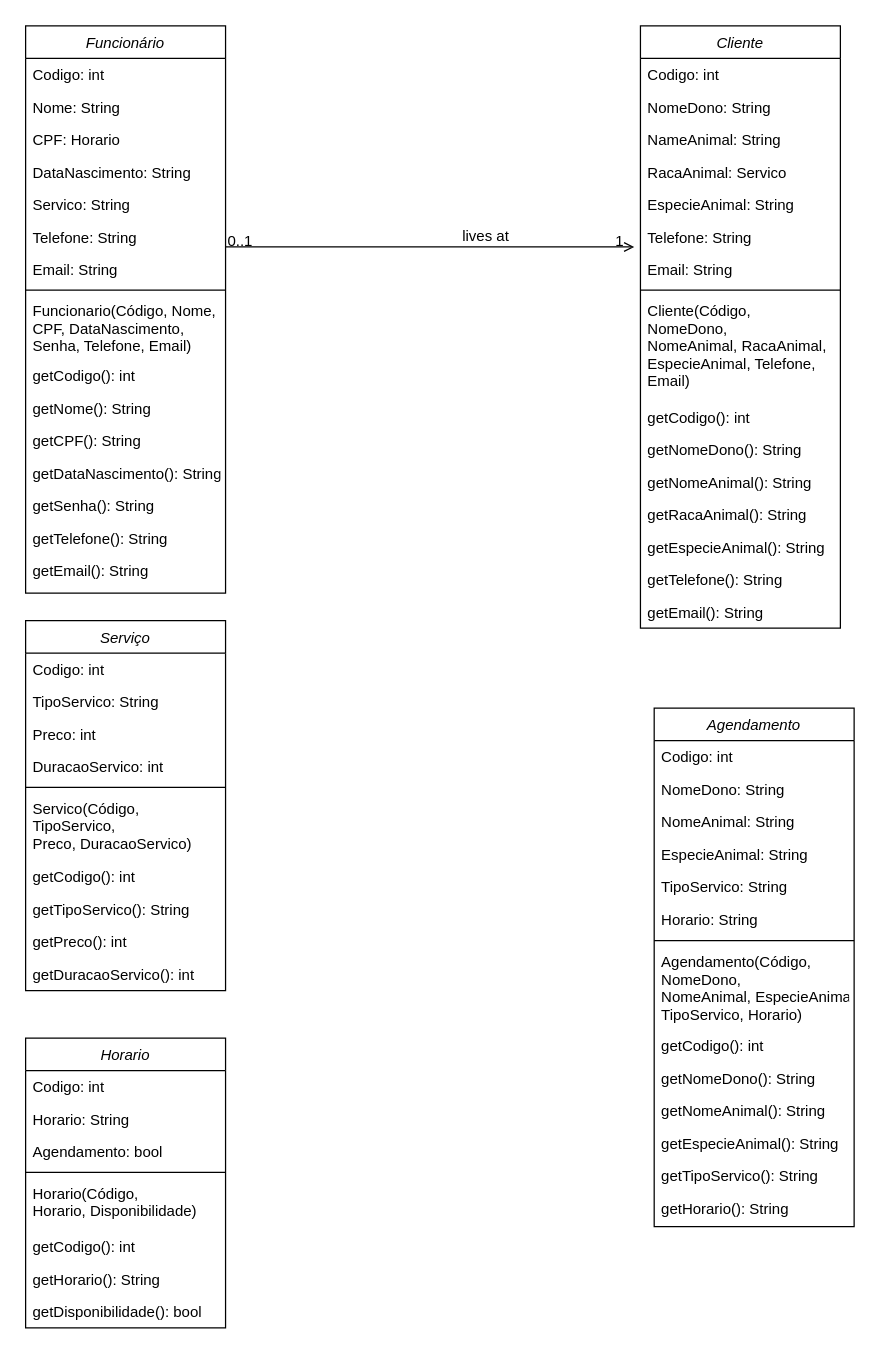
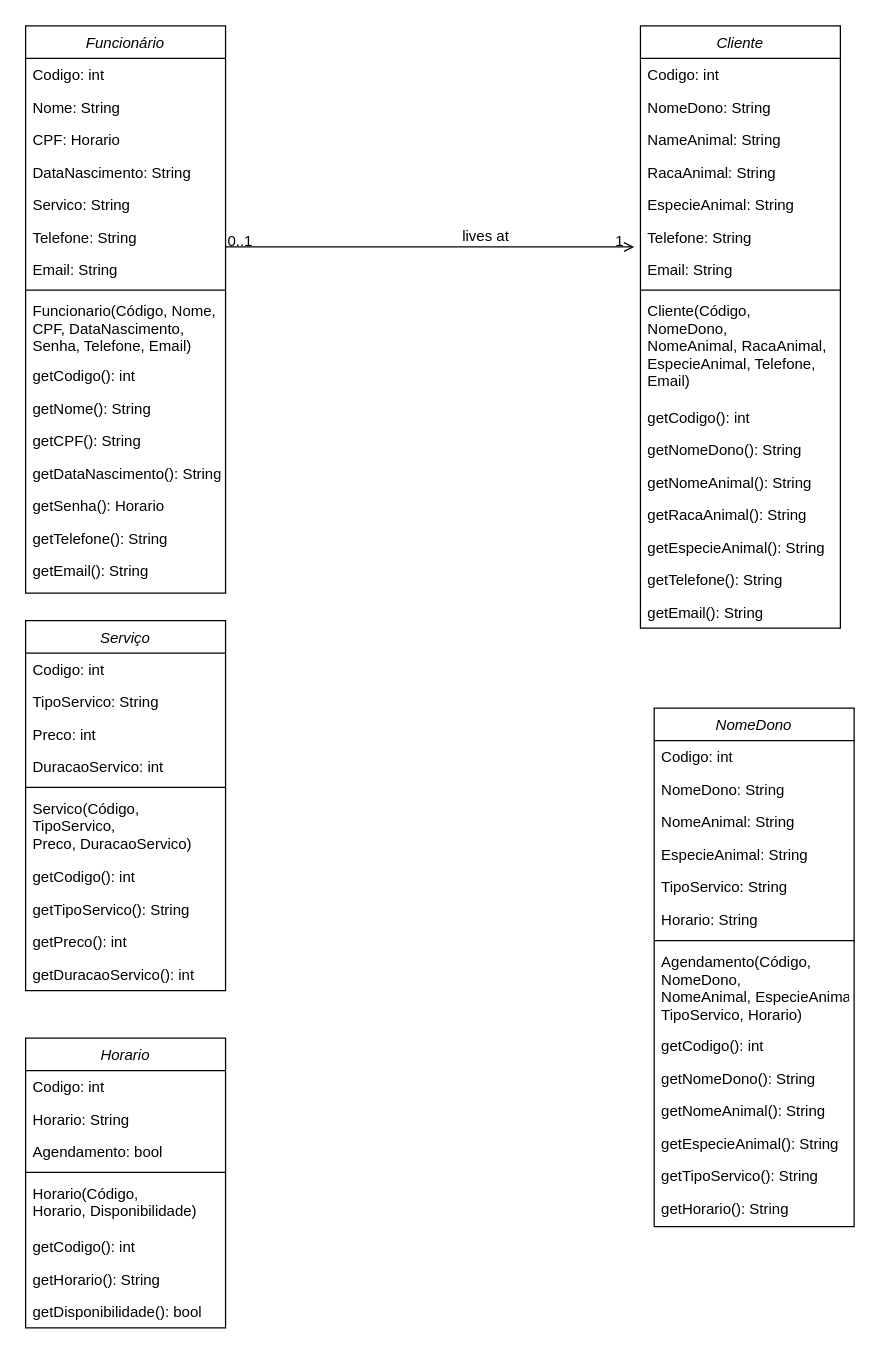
(718, 173) -> (713, 173)
(102, 506) -> (106, 506)
(754, 725) -> (754, 725)
